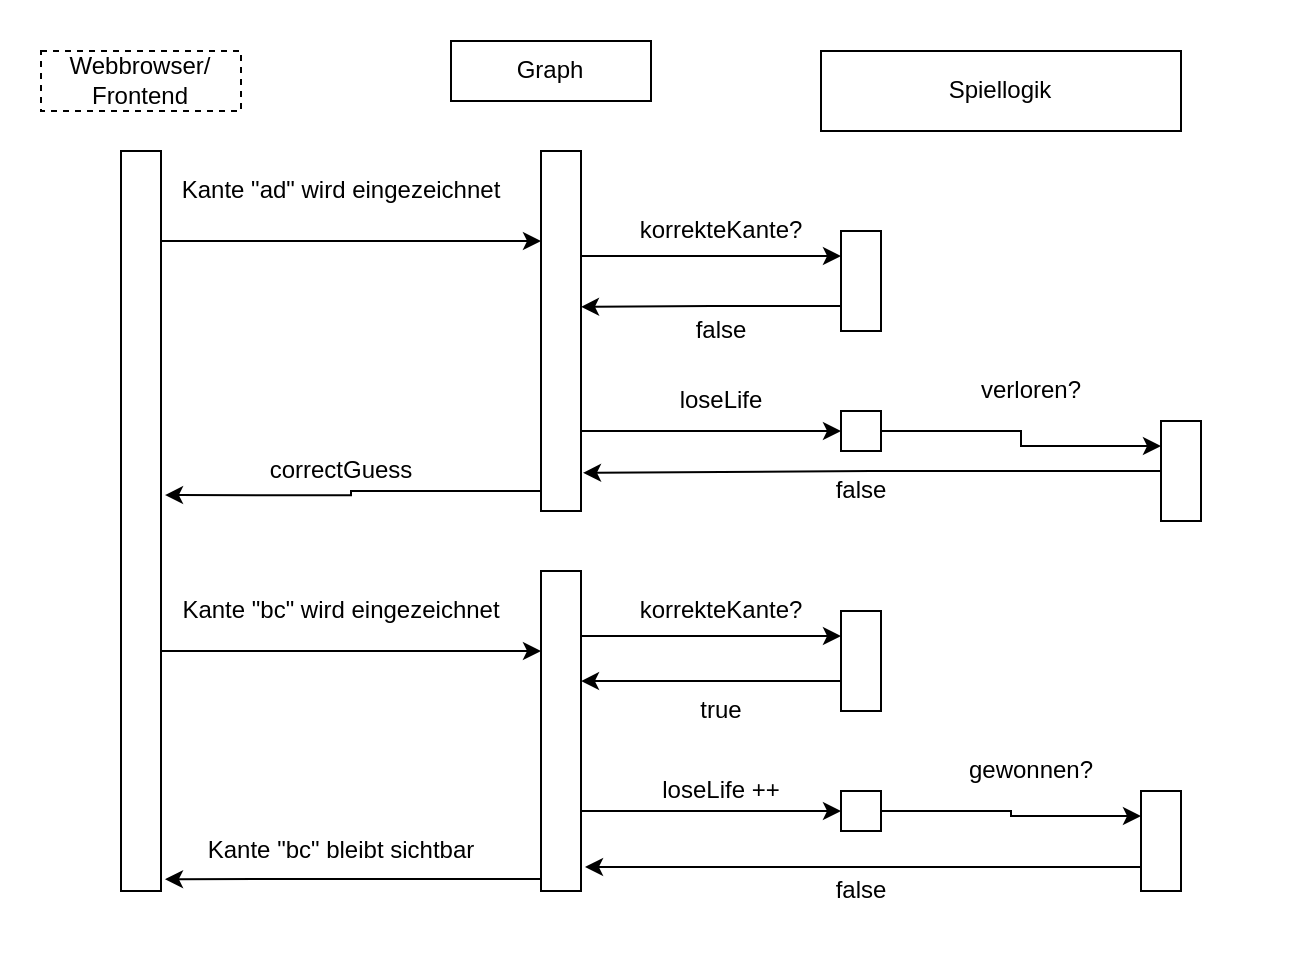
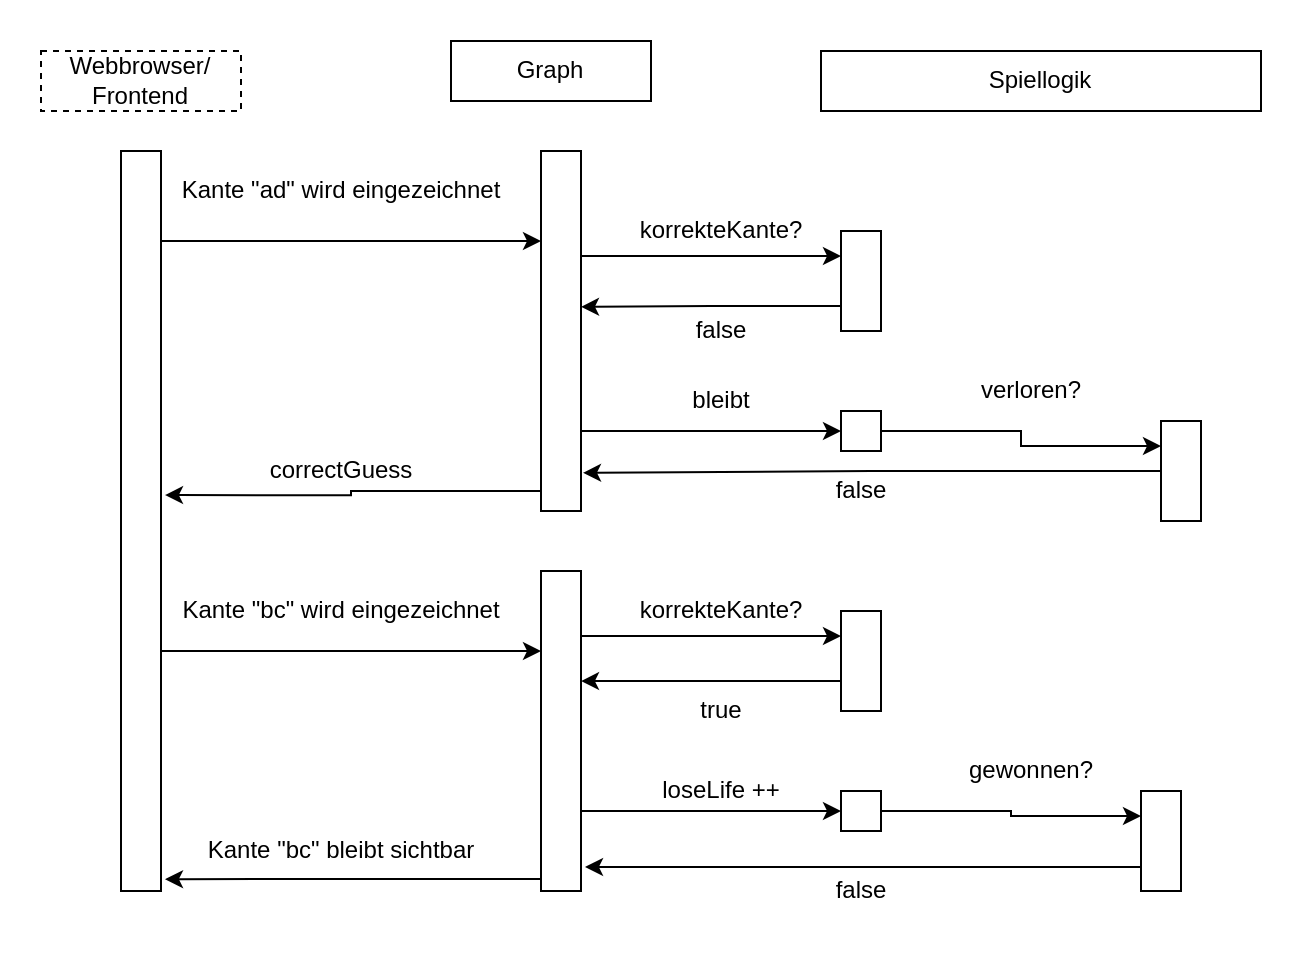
(1001, 91) -> (1041, 81)
(722, 401) -> (722, 401)
